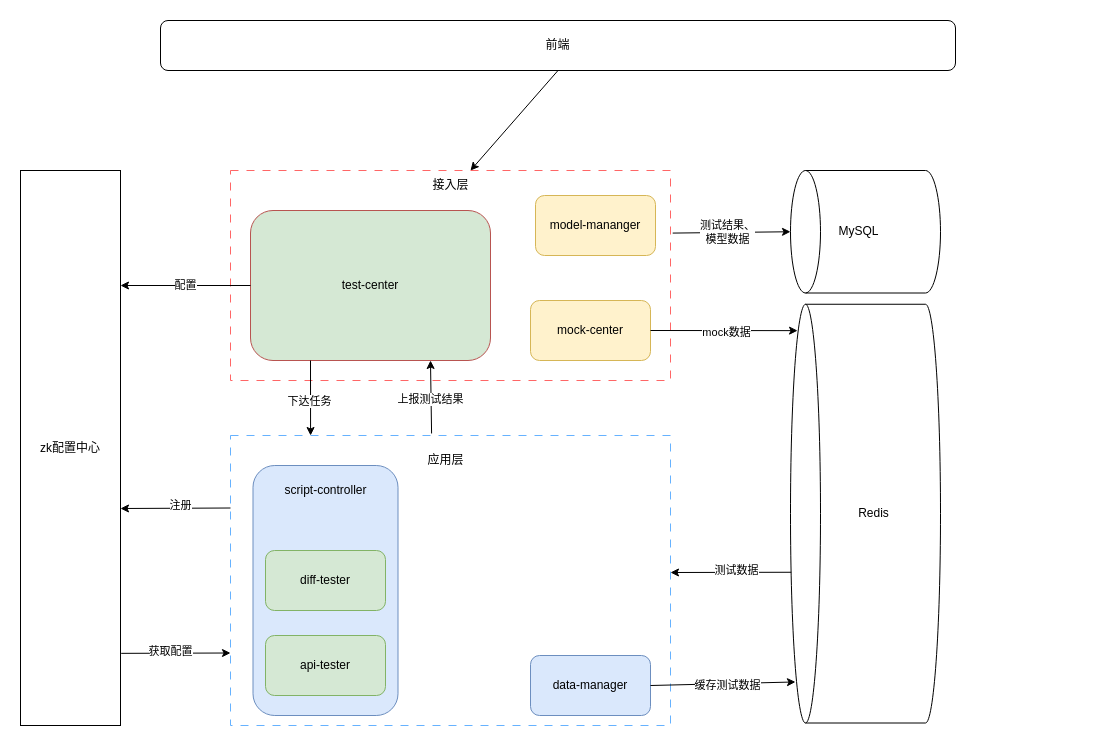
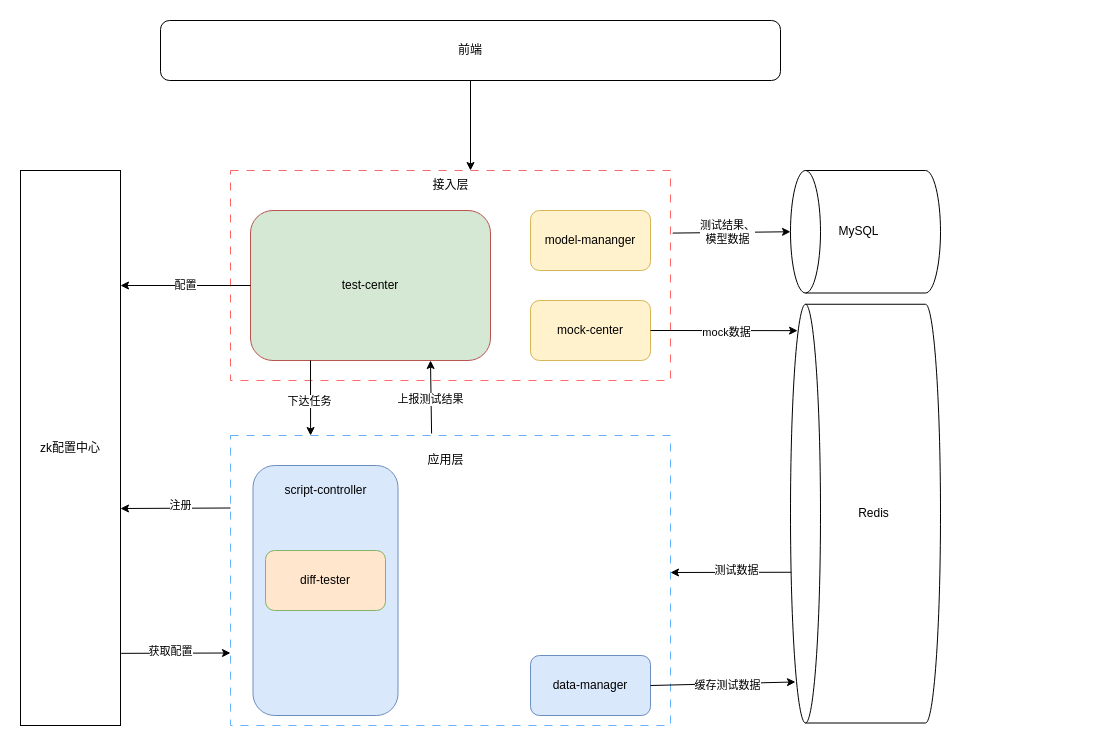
(558, 46) -> (471, 51)
(596, 226) -> (591, 241)
(326, 581) -> (326, 581)
(326, 666) -> none
